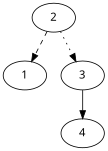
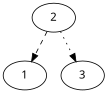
(83, 133) -> none
